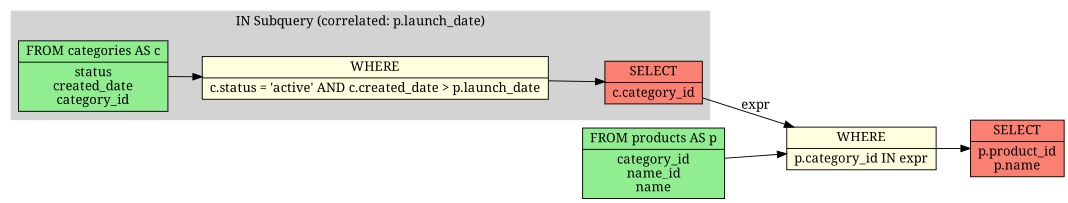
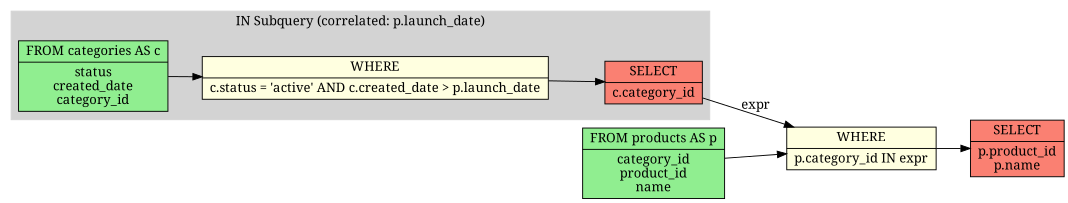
(654, 173) -> (654, 173)
